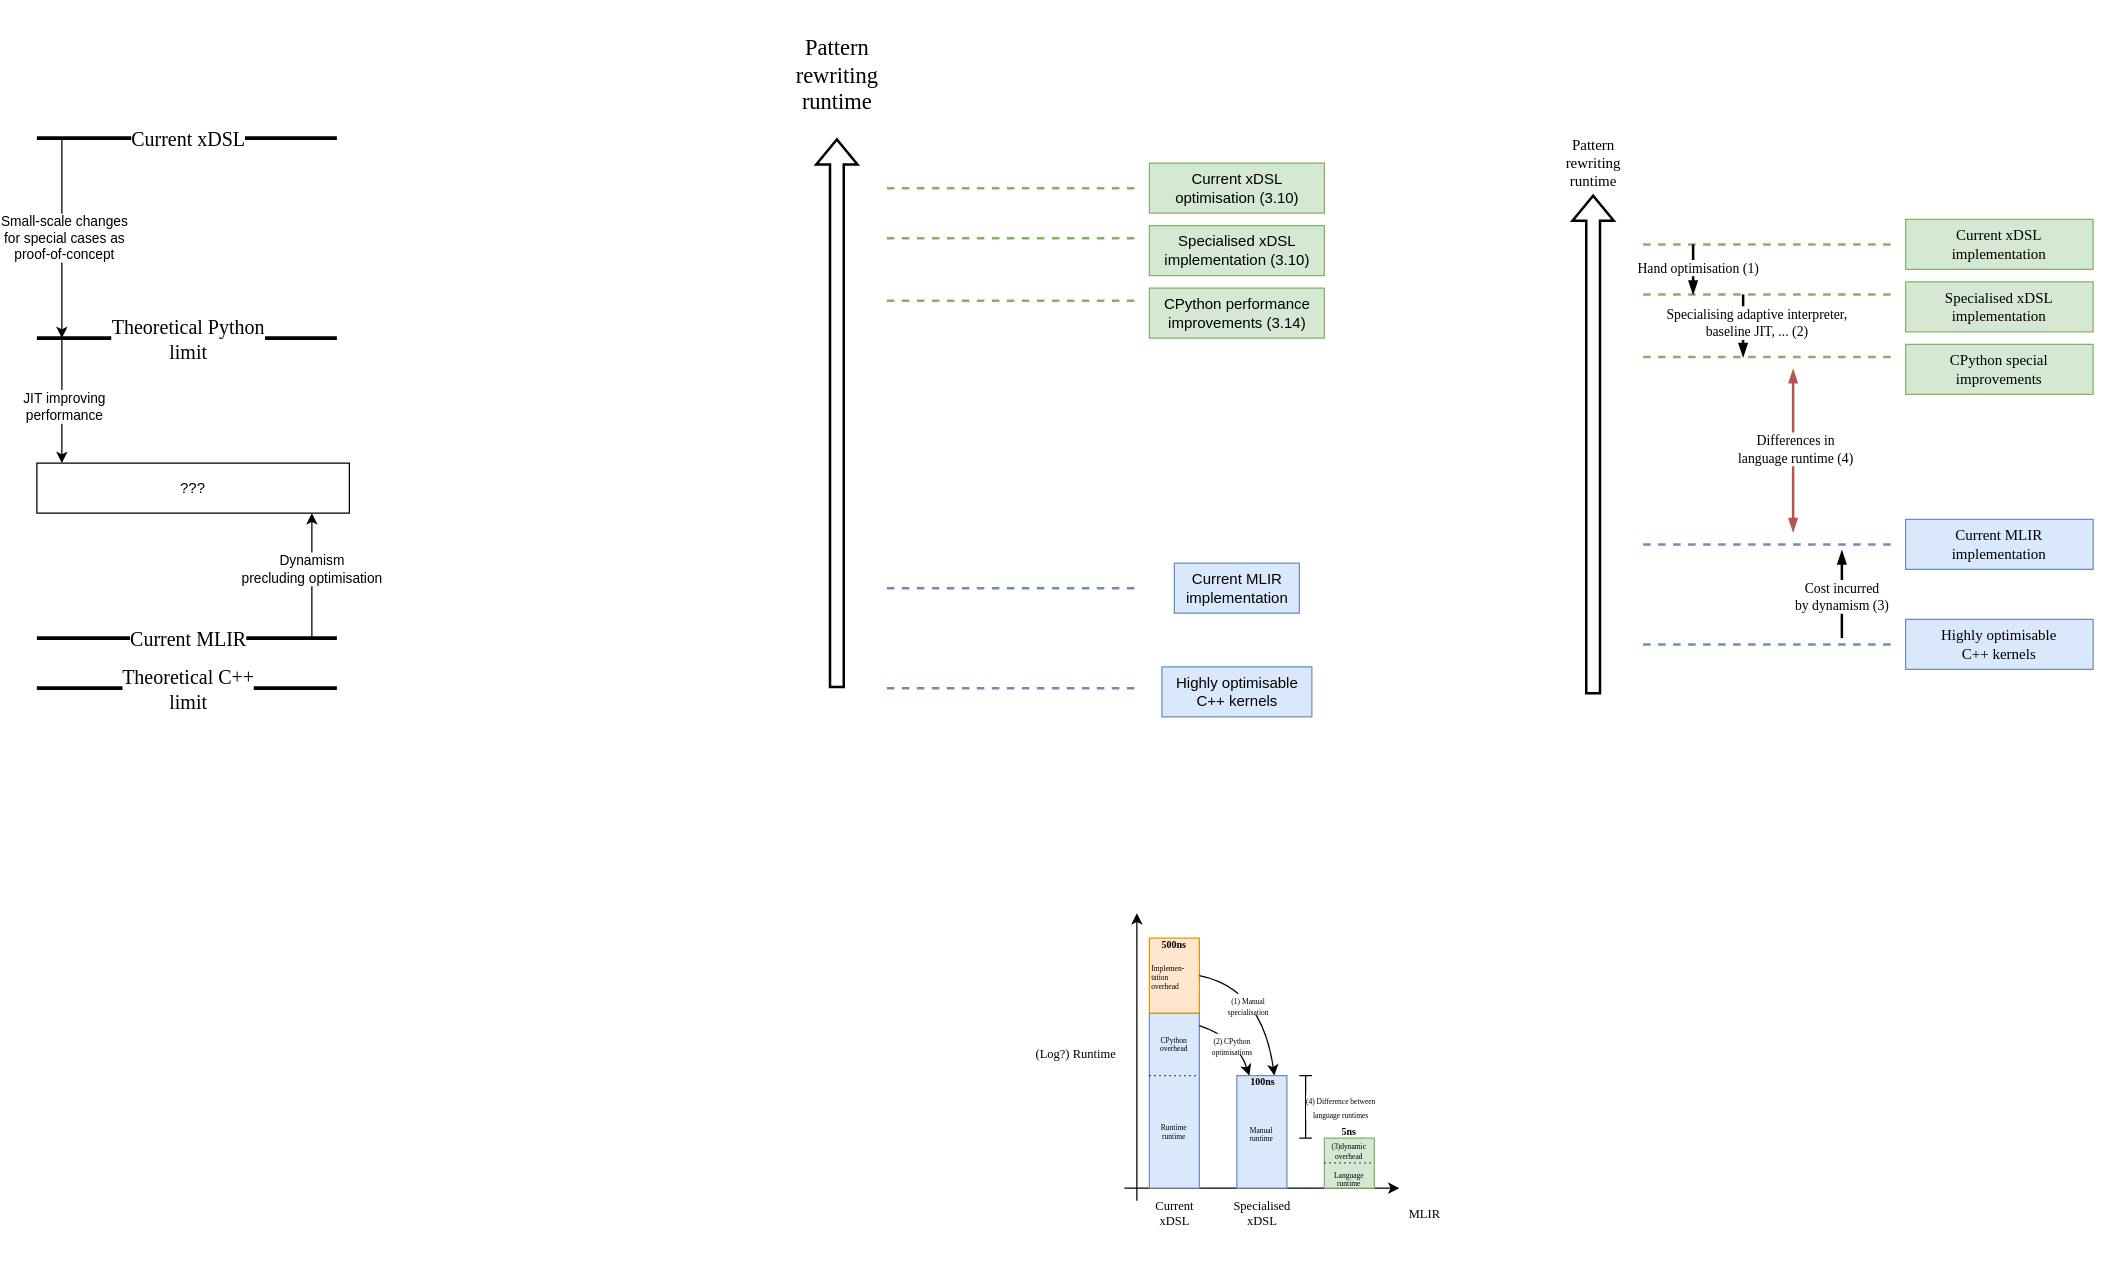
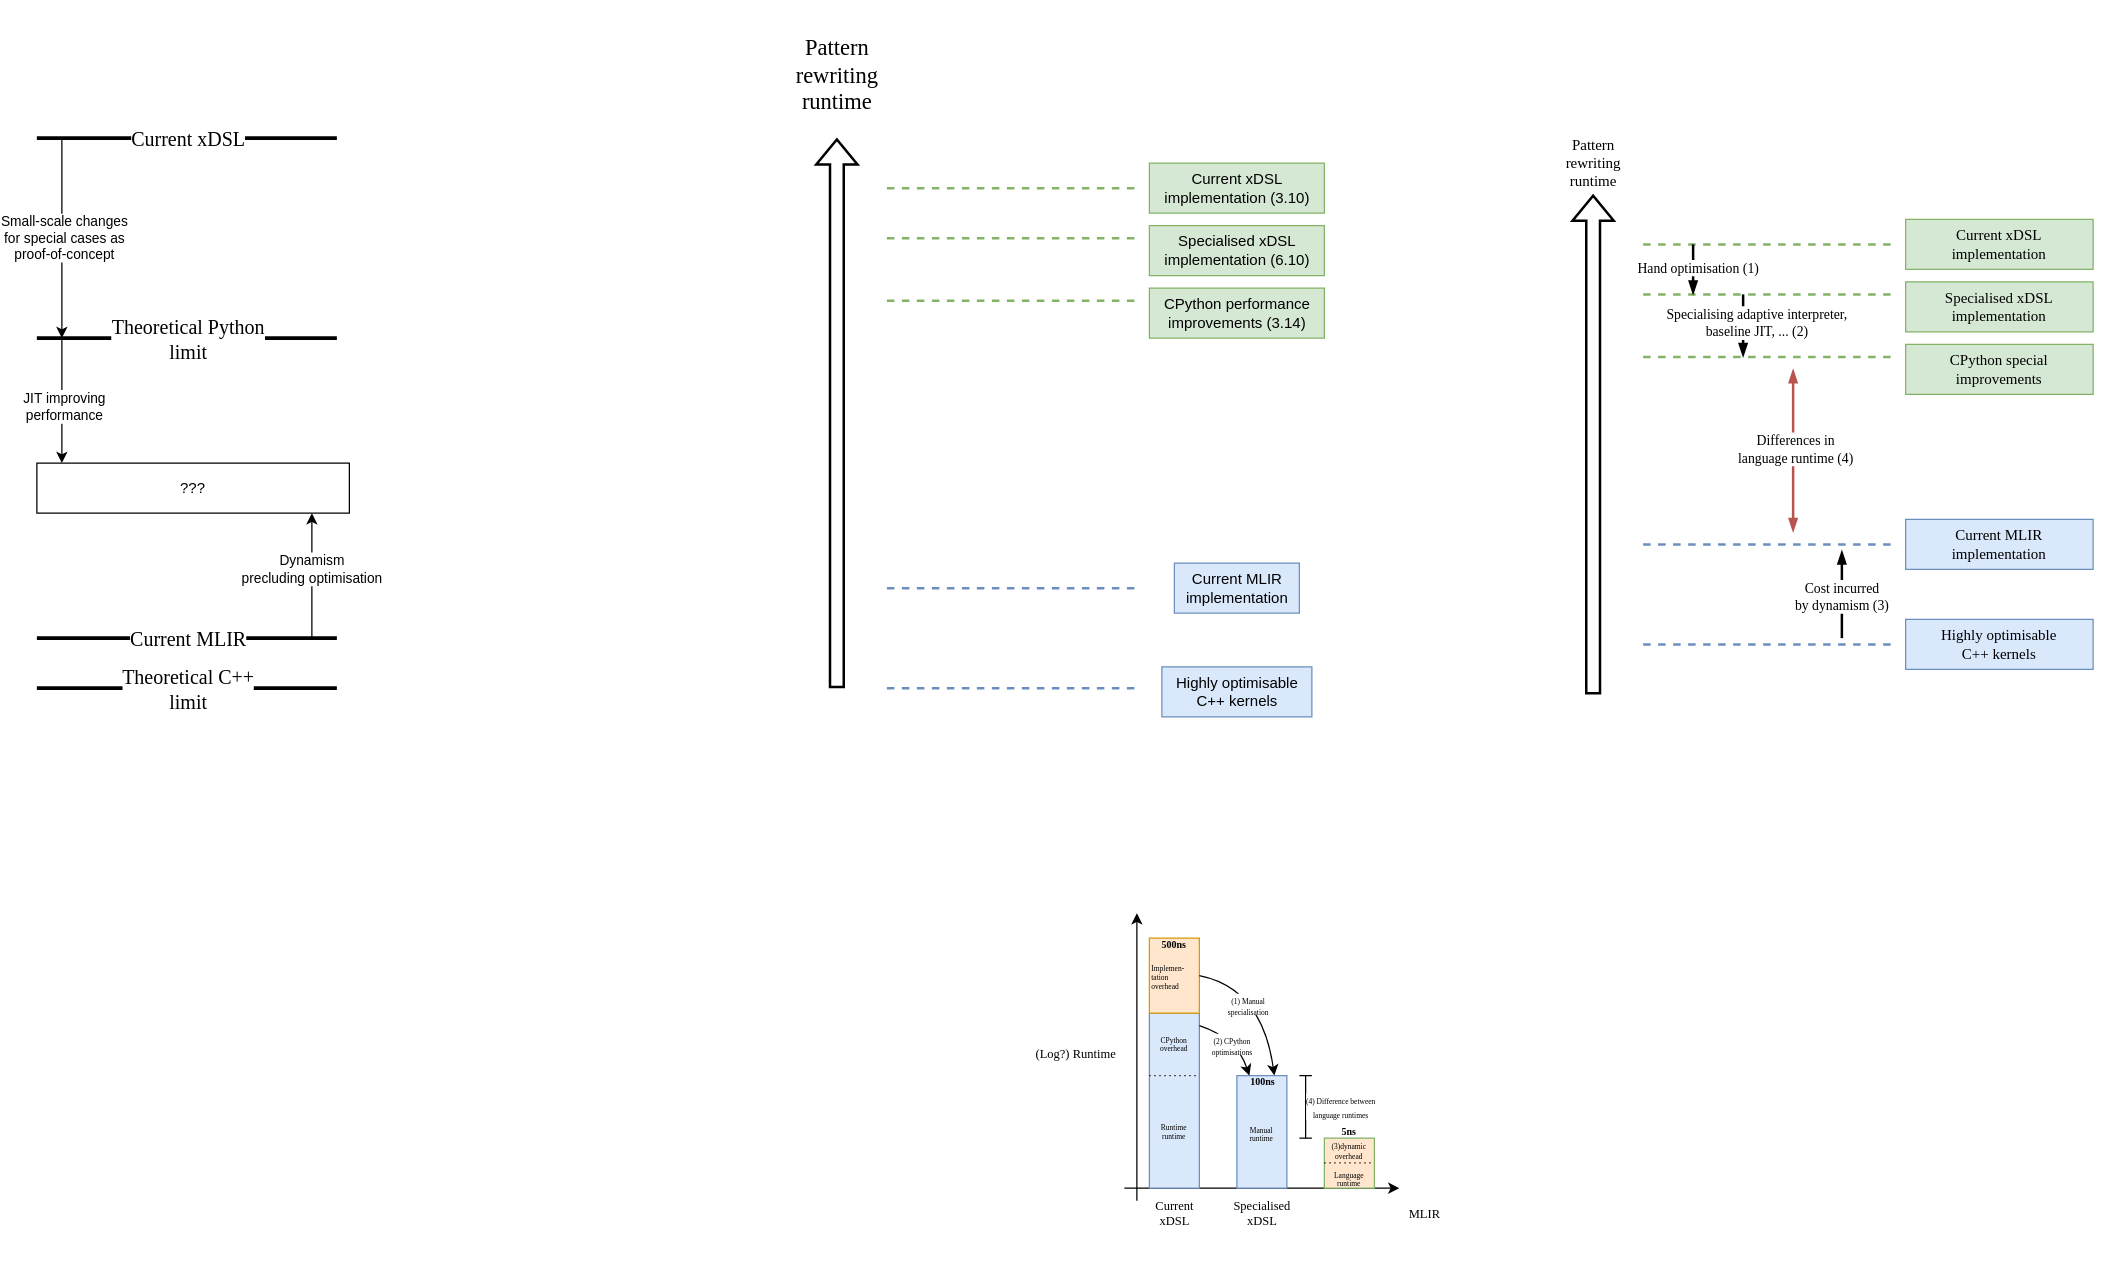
(1238, 188) -> (1238, 188)
(1238, 251) -> (1238, 251)
(1349, 1163) -> (1349, 1163)
